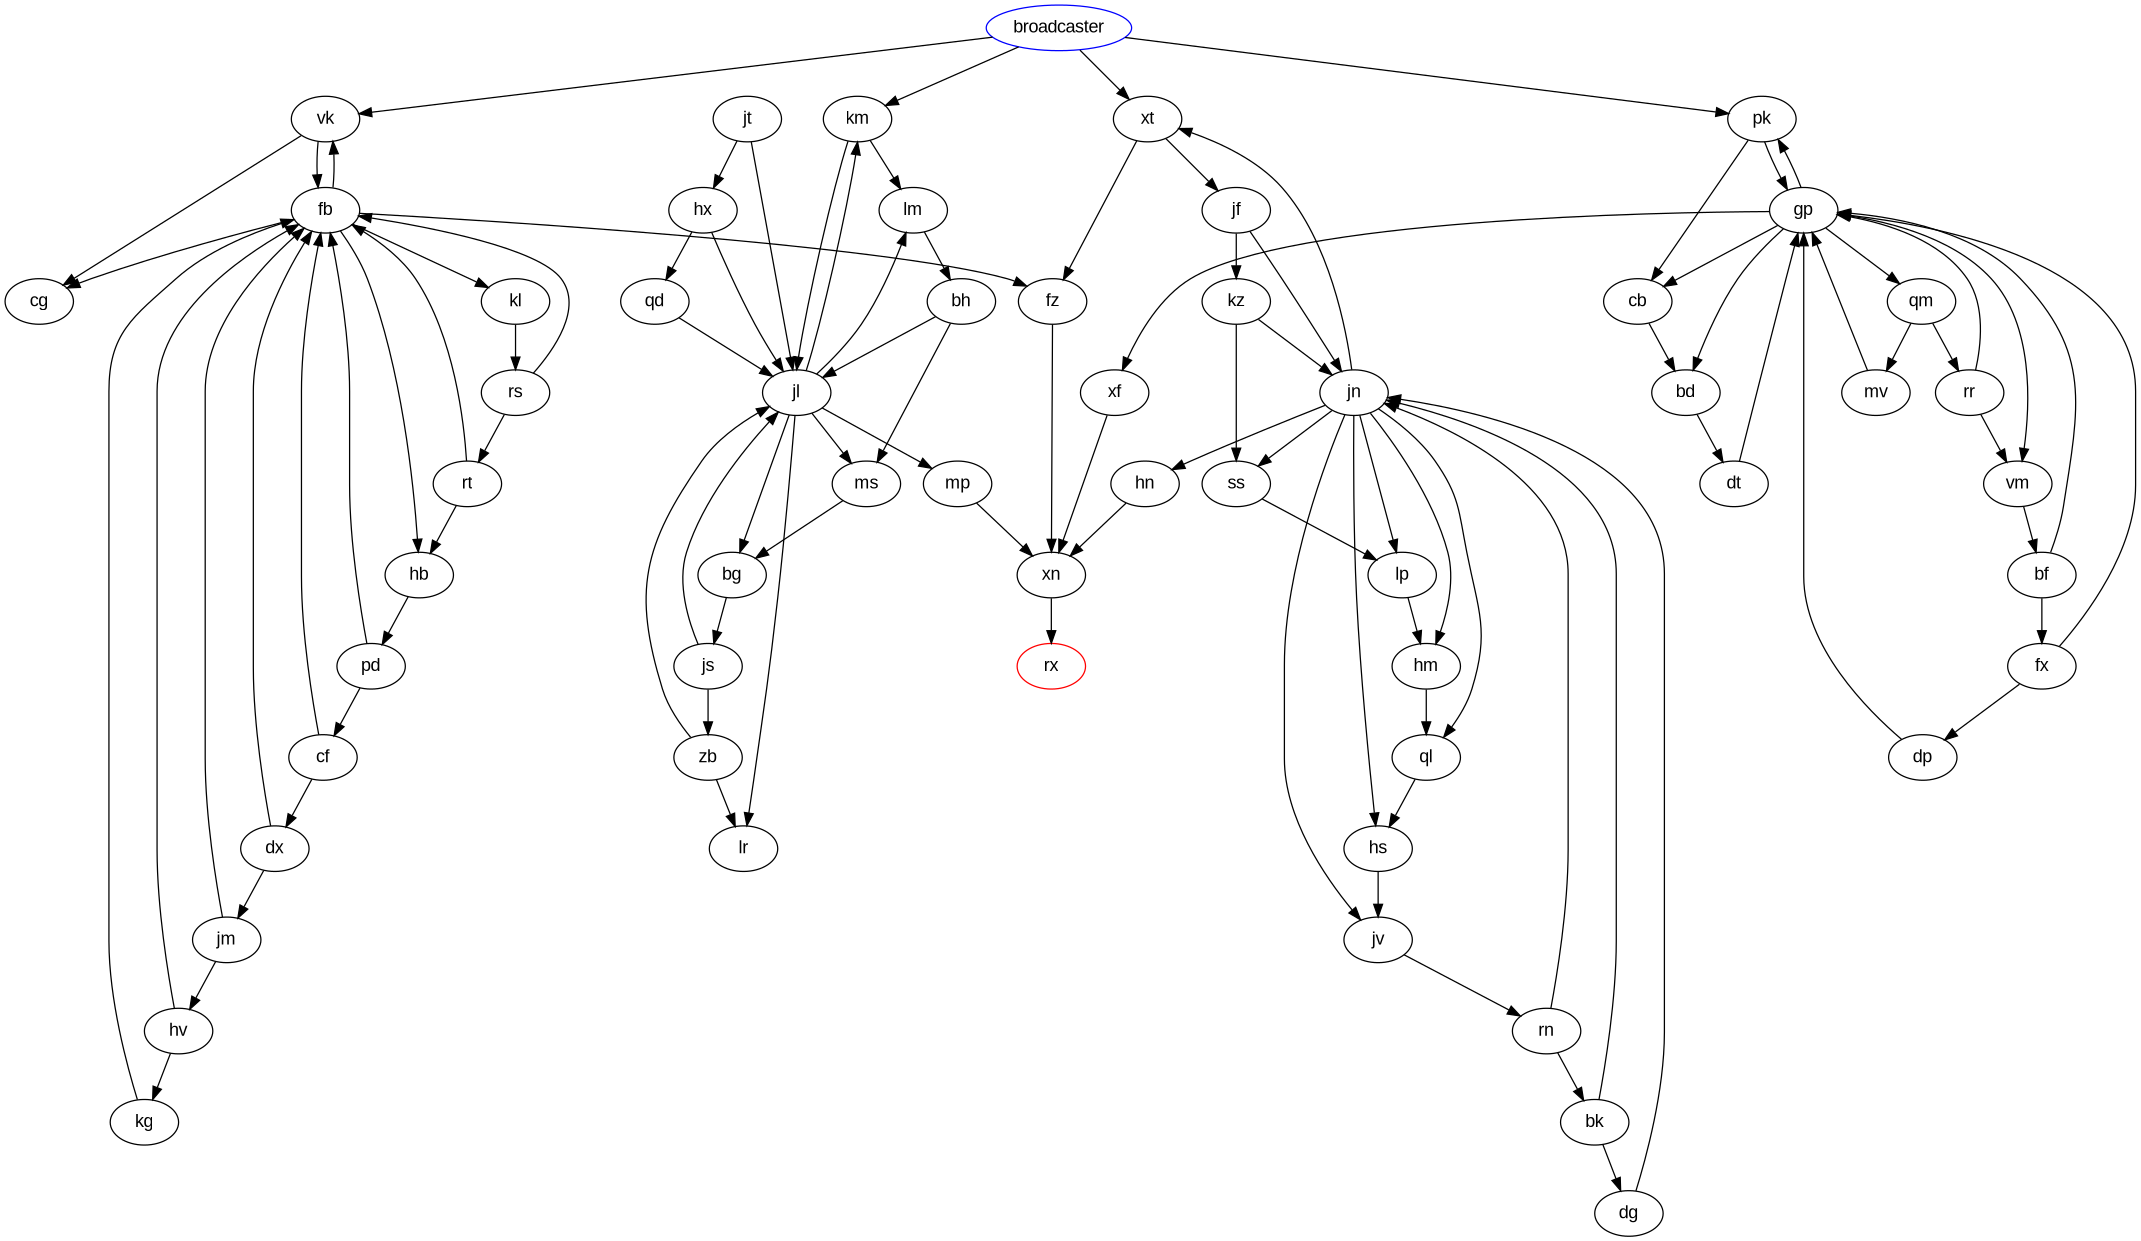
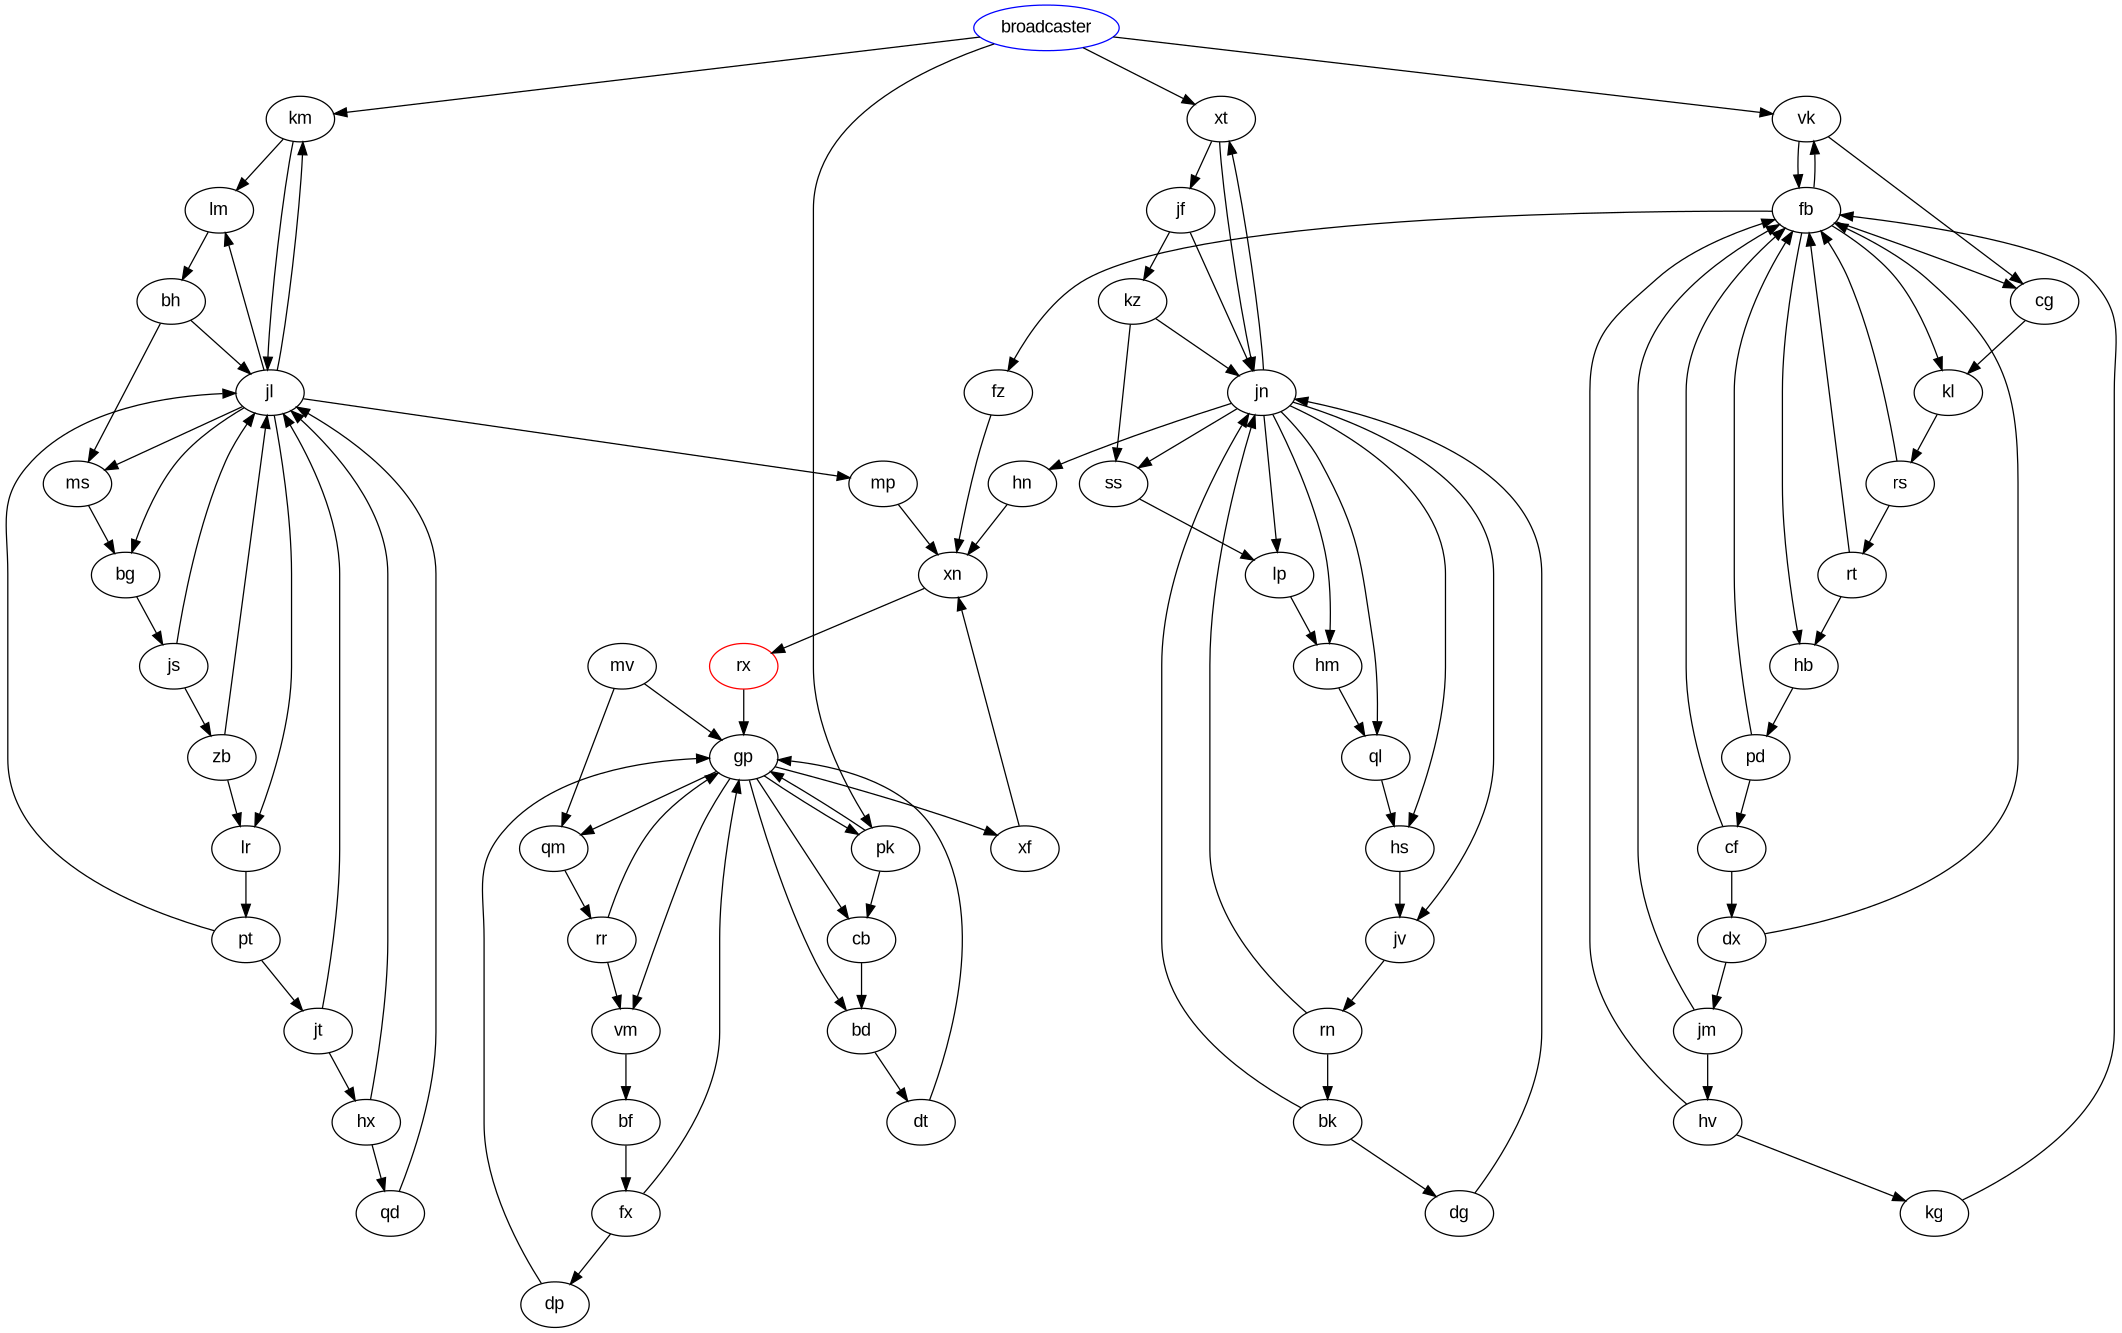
(1103, 205) -> (1232, 250)
(2053, 321) -> (744, 706)
(1902, 341) -> (590, 751)
none -> (2001, 343)
none -> (246, 940)
